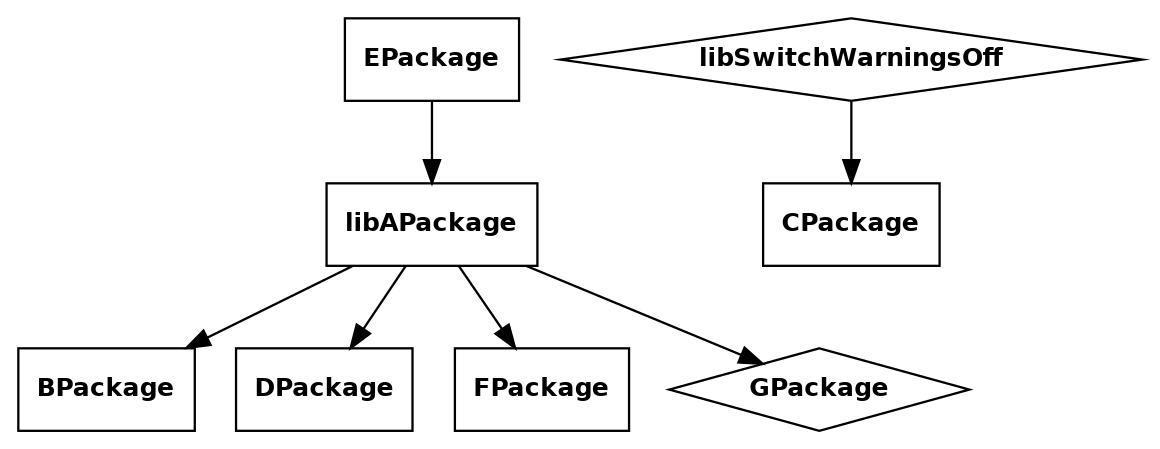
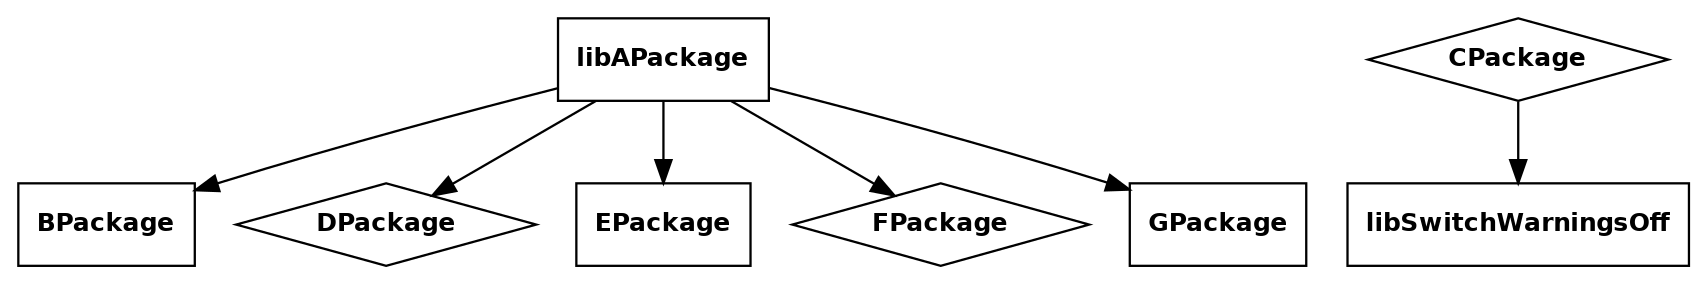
(851, 60) -> (1518, 225)
(432, 131) -> (663, 131)
(851, 131) -> (1518, 131)
(851, 225) -> (1518, 60)
(324, 390) -> (386, 225)
(542, 390) -> (941, 225)
(819, 390) -> (1218, 225)
